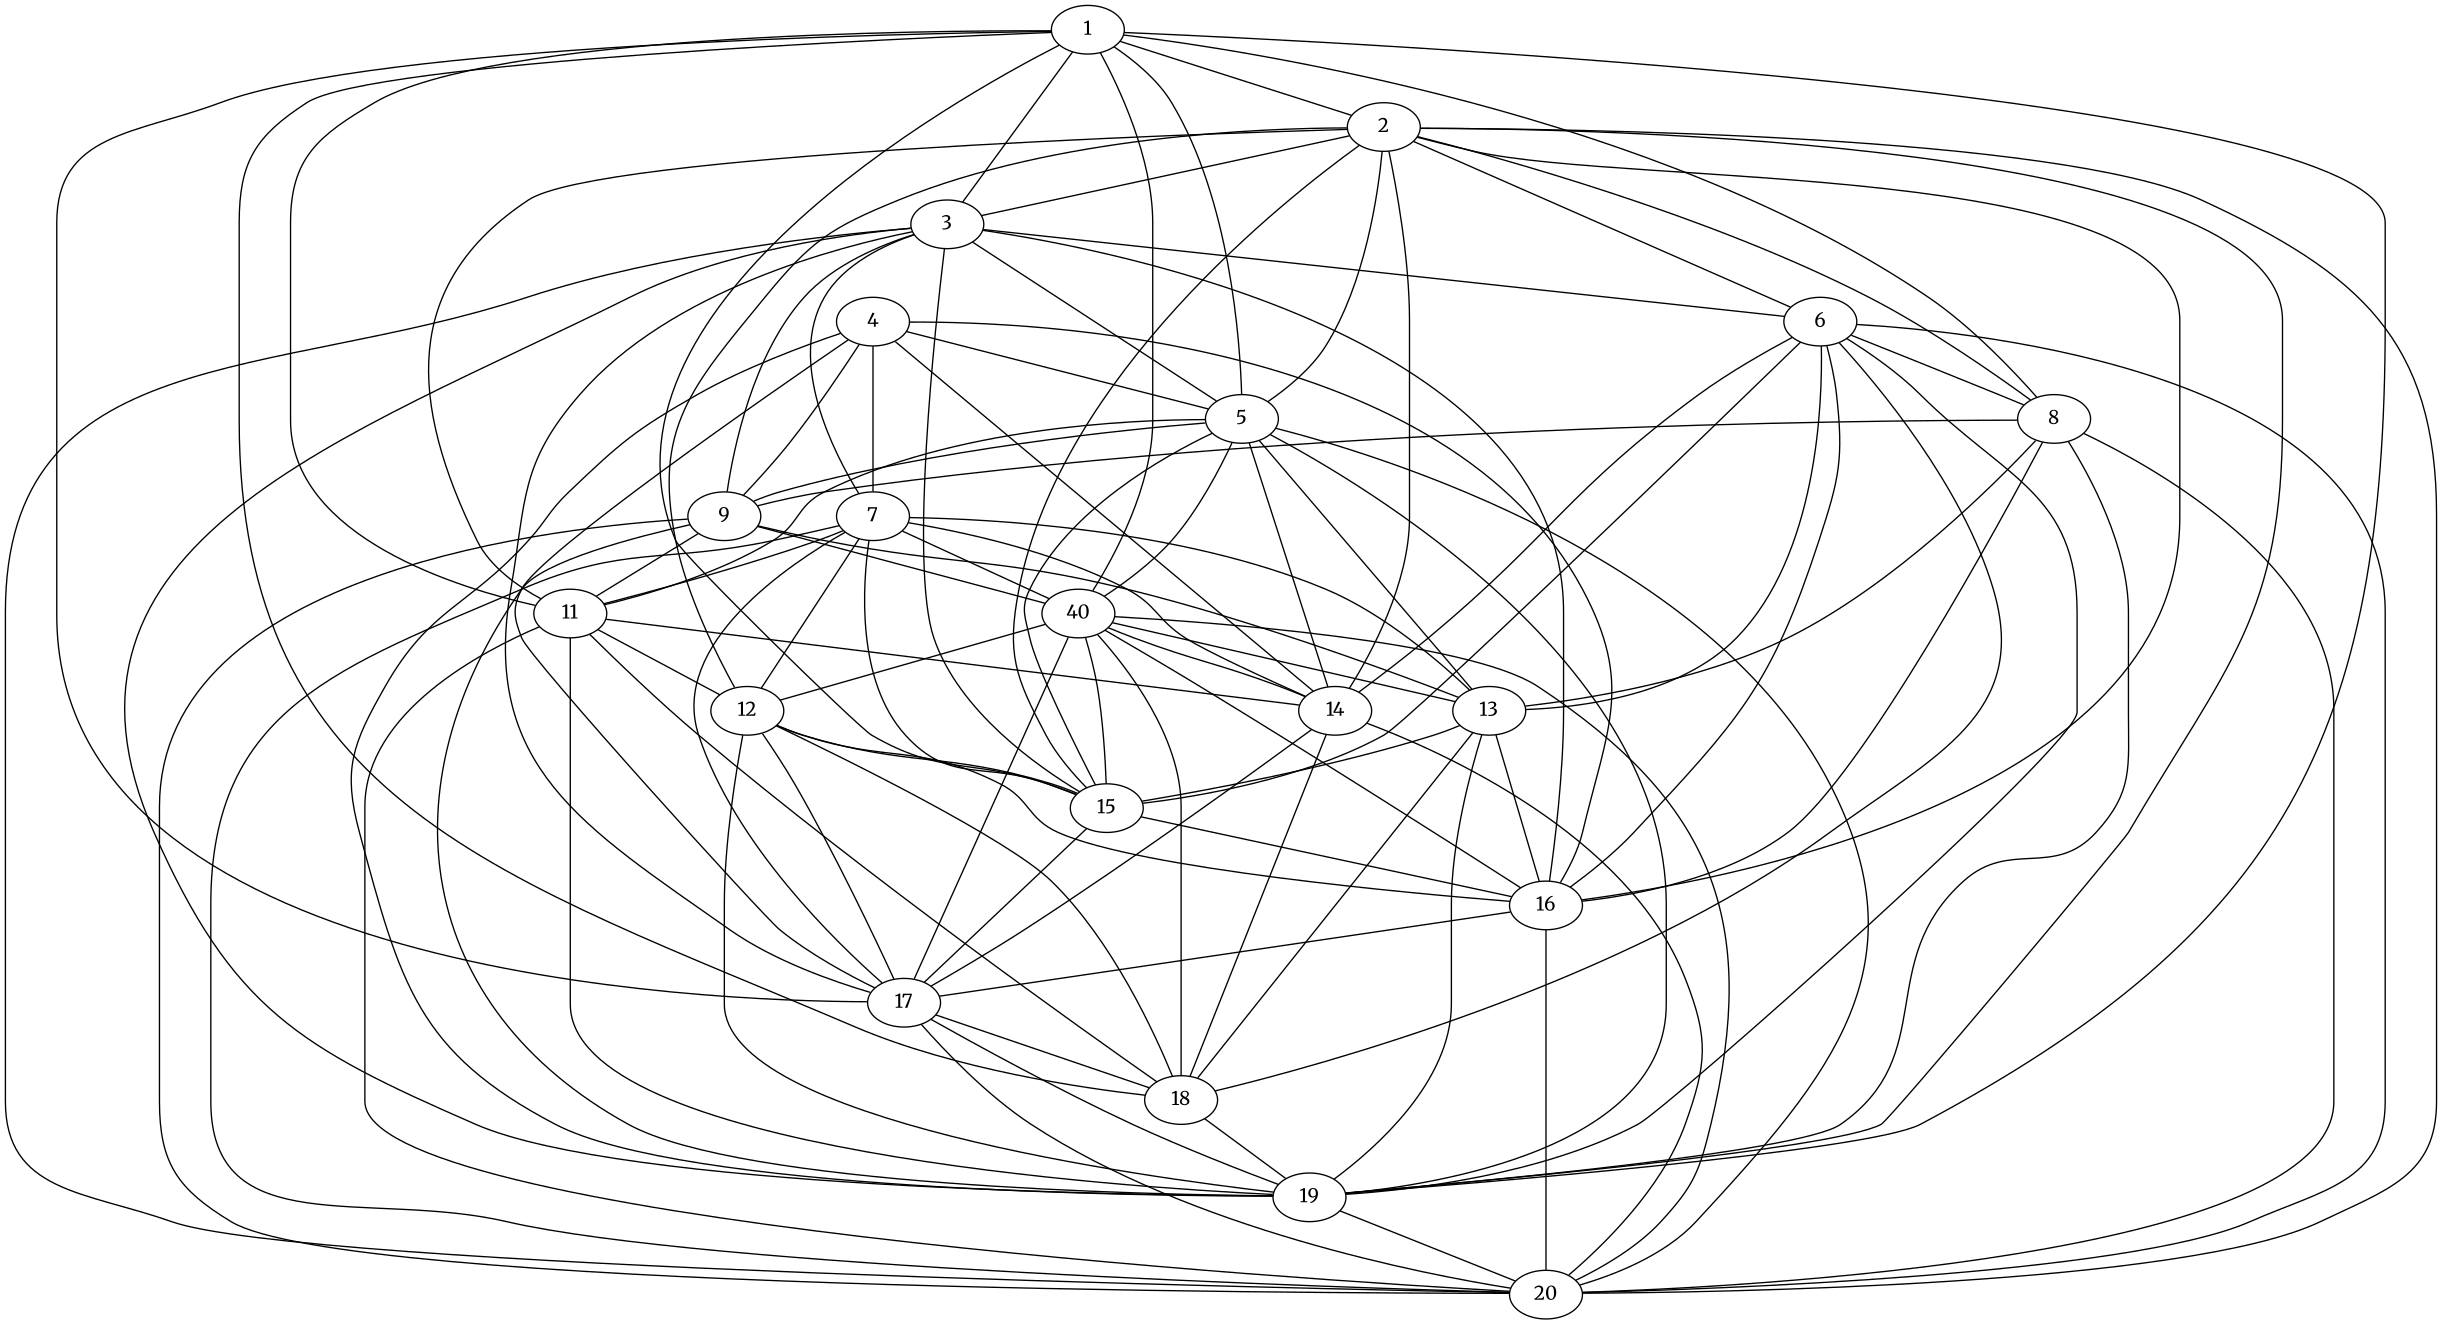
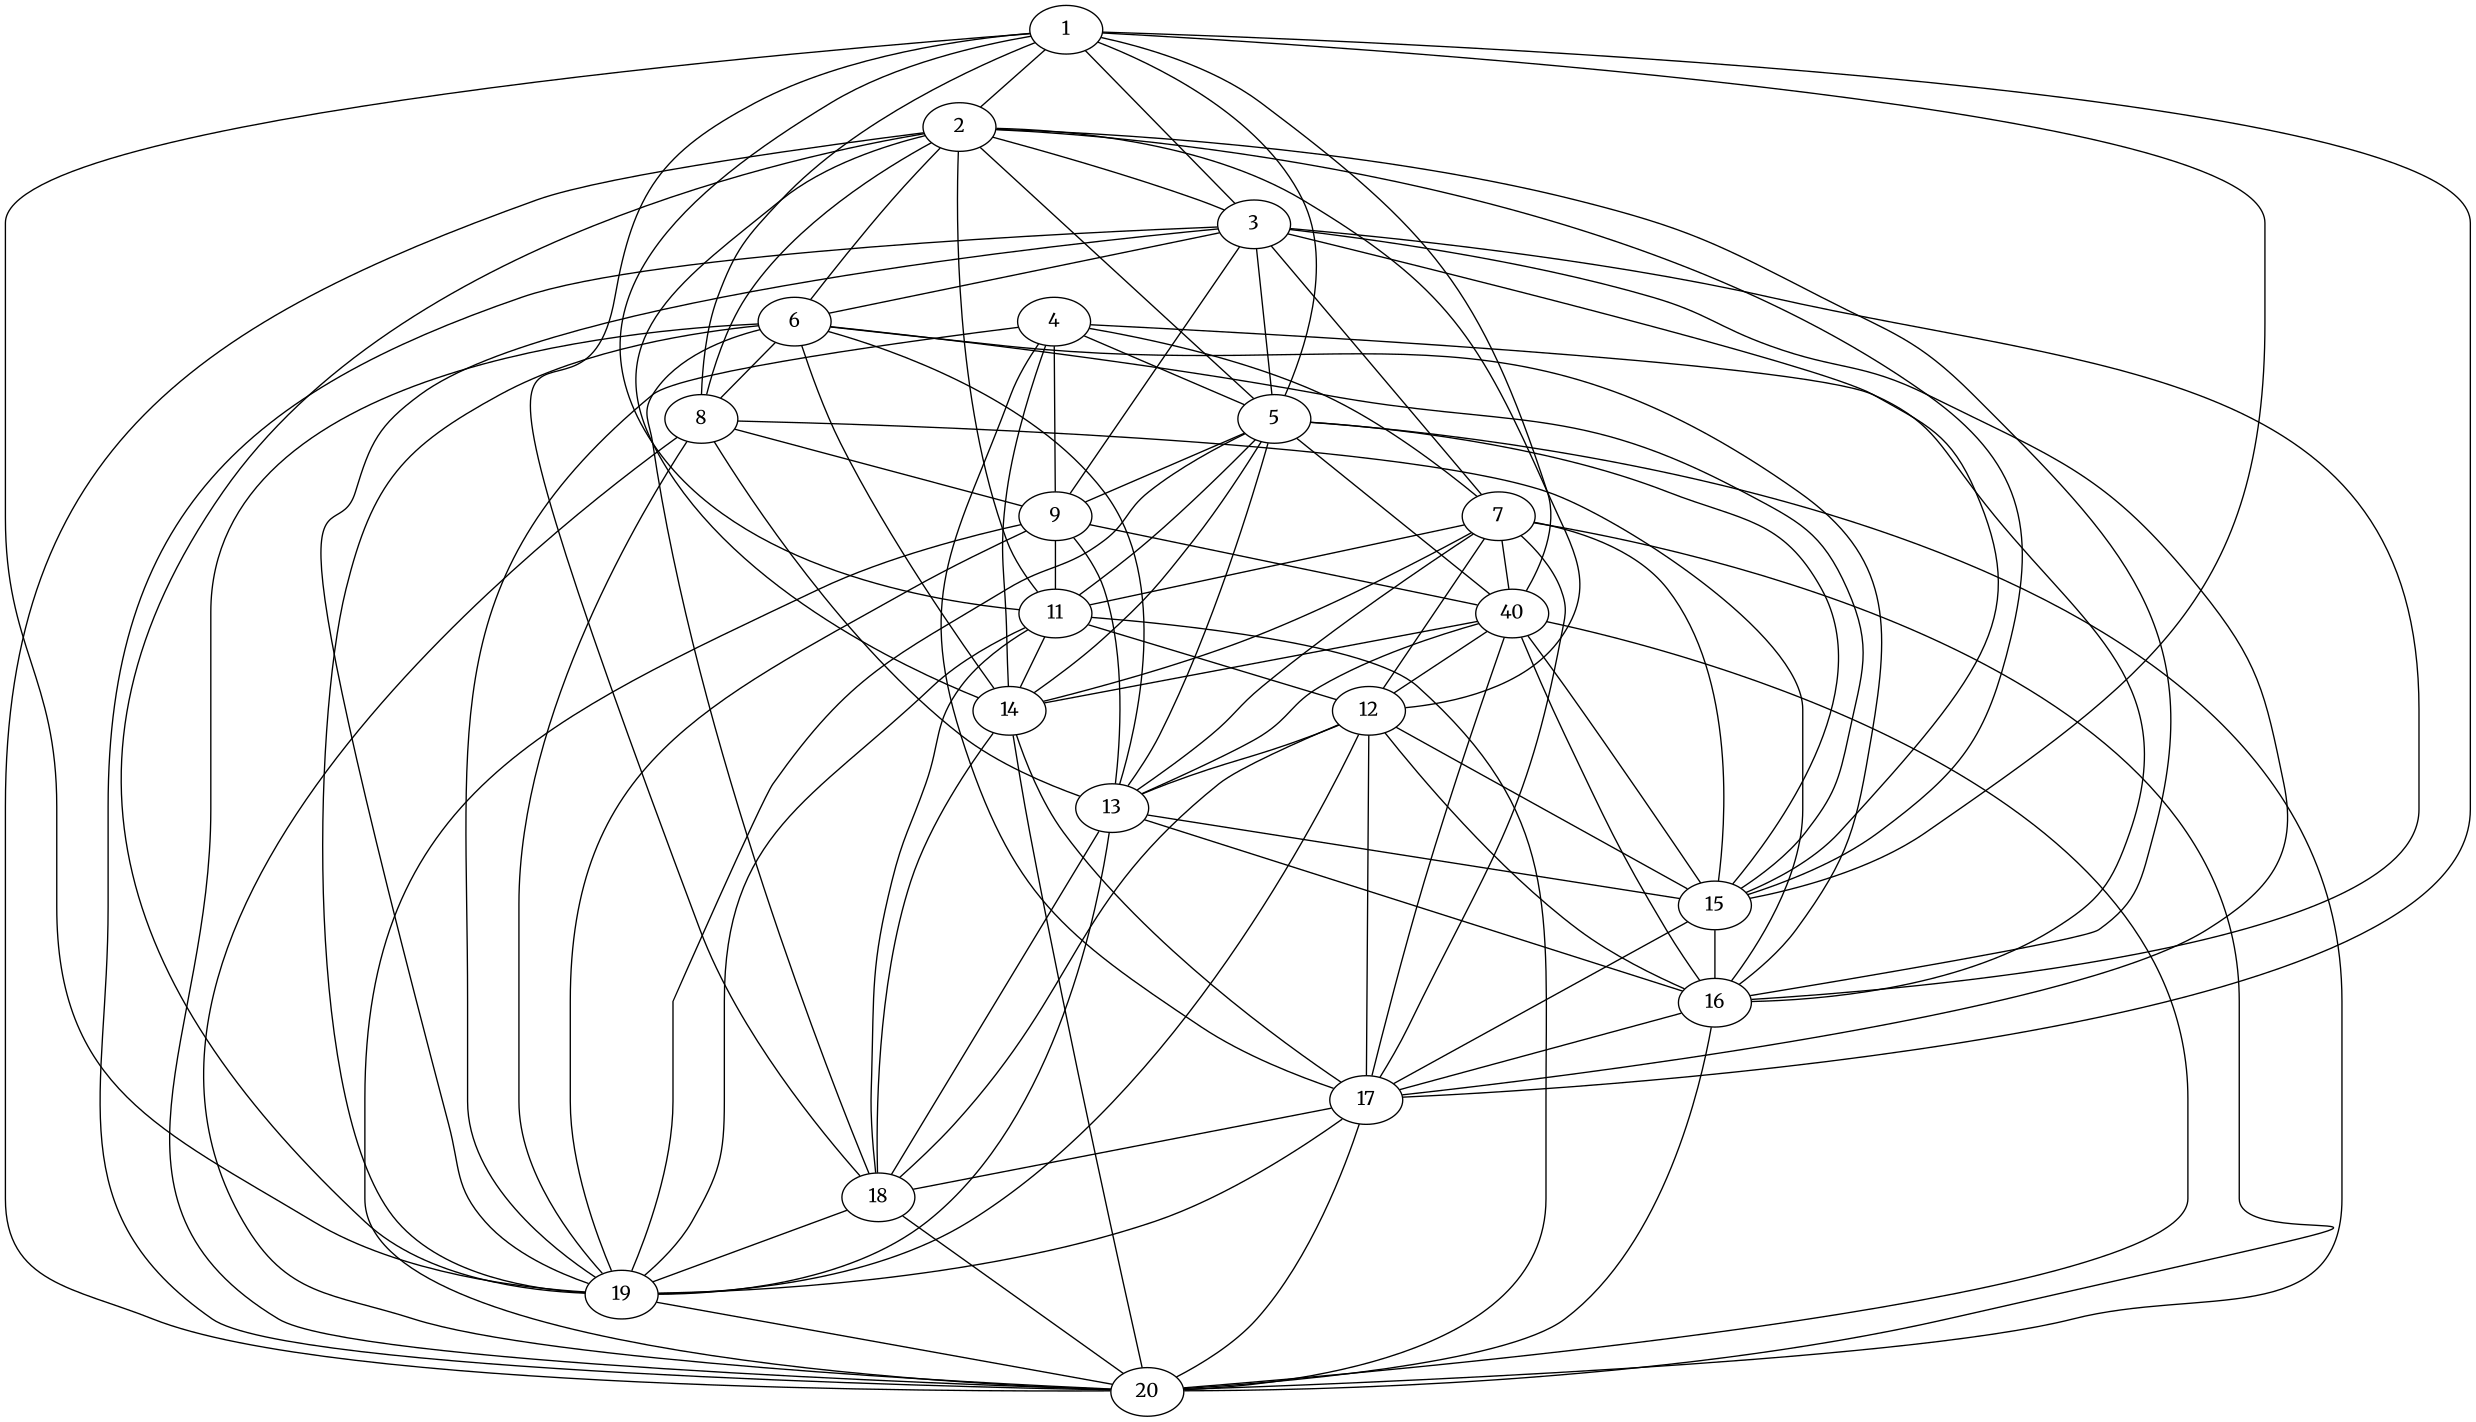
none -> (1241, 759)
(1181, 844) -> (1013, 1295)
